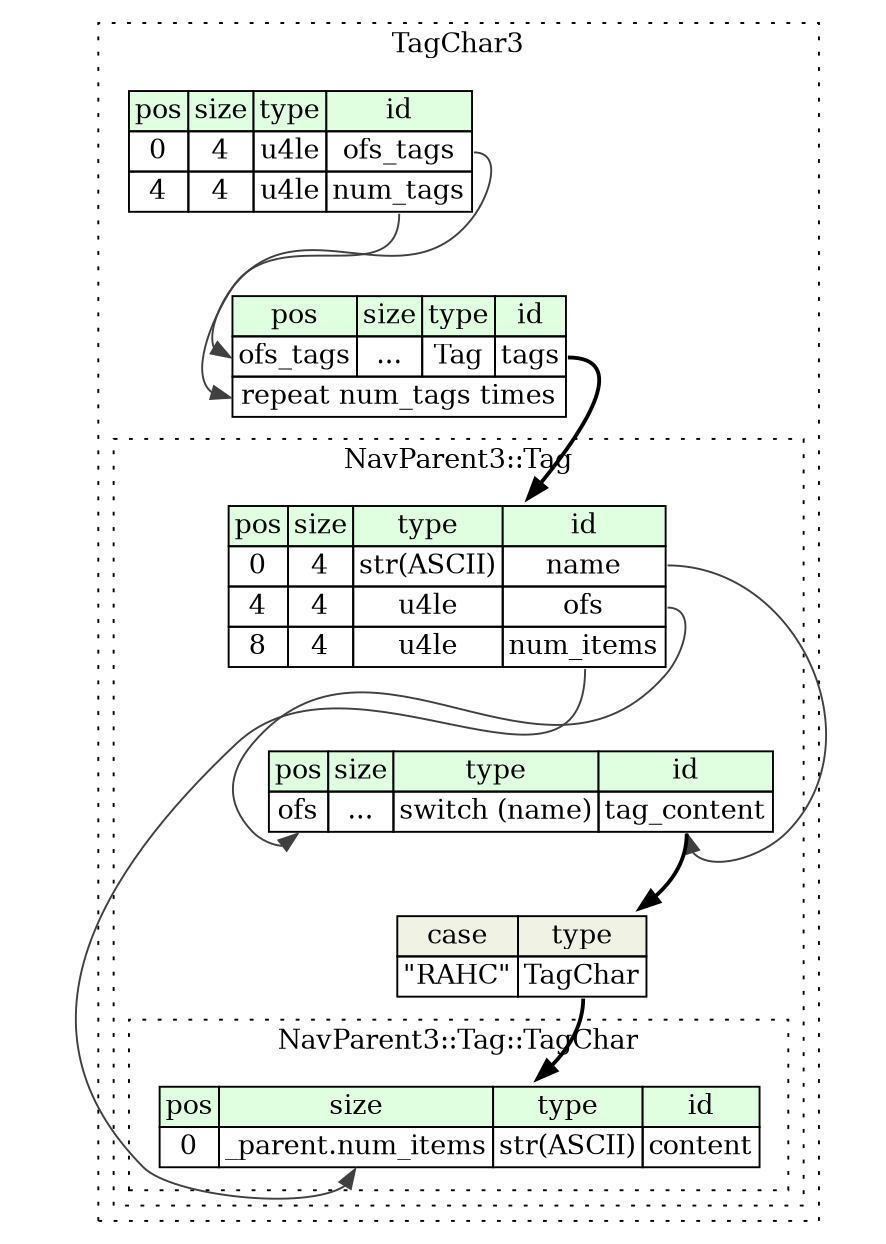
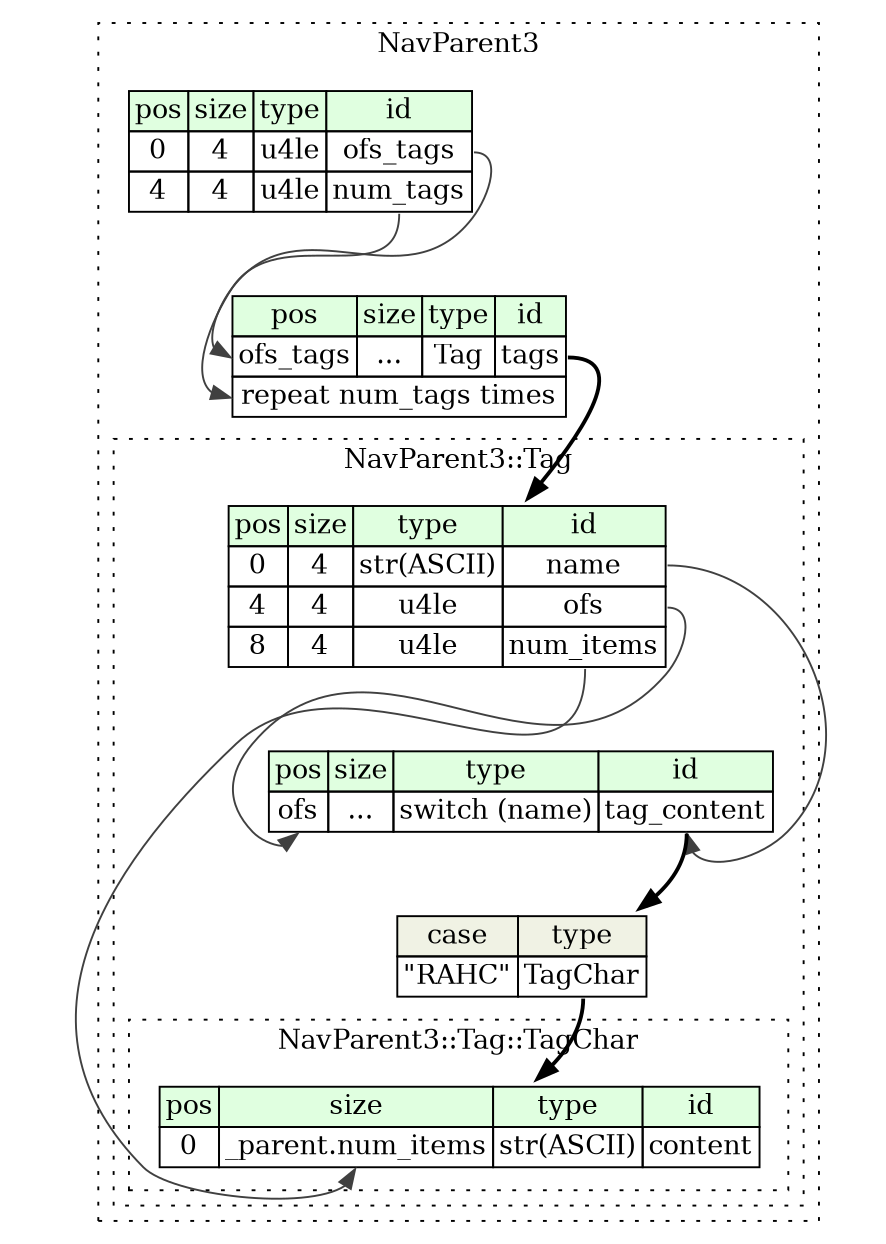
(459, 45) -> (459, 45)
